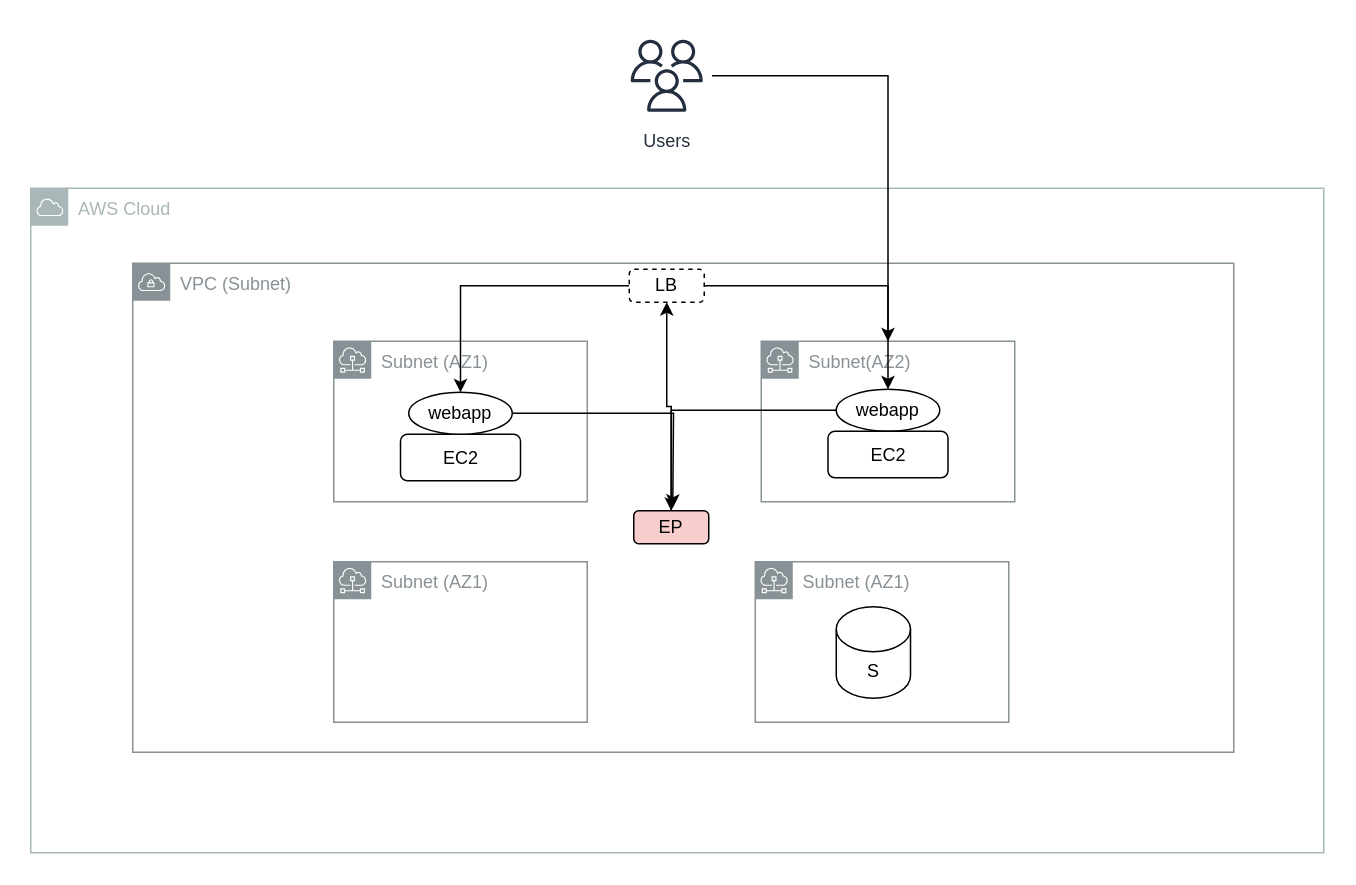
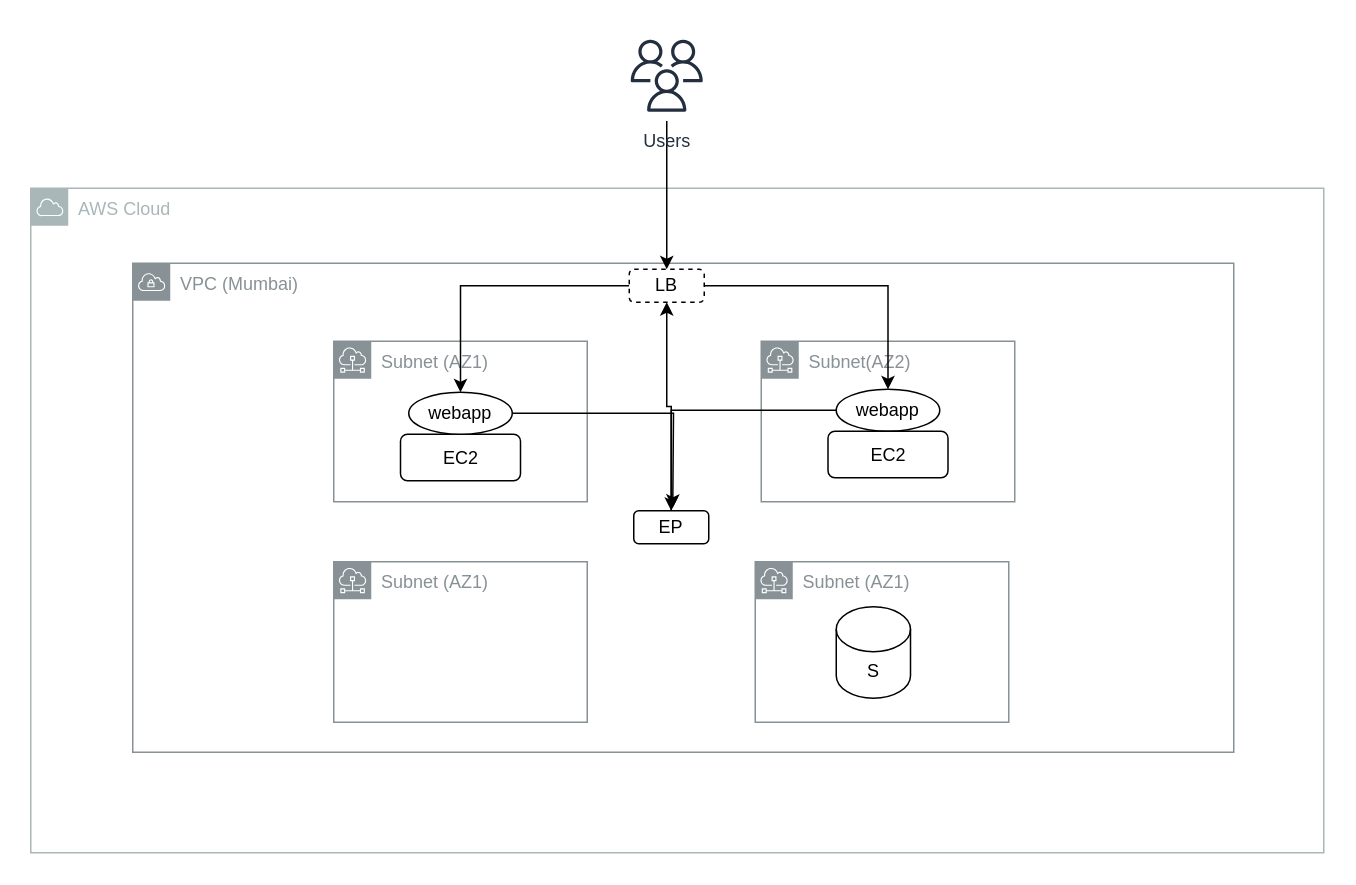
(888, 91) -> (667, 191)
(239, 285) -> (237, 285)
(671, 527) -> (671, 527)
